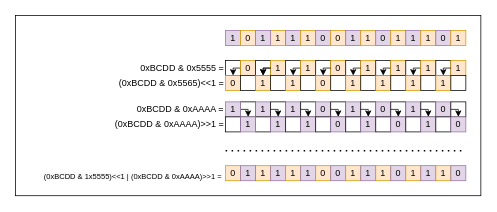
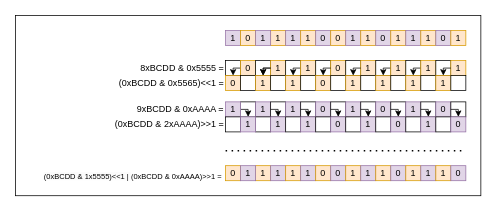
(185, 68) -> (185, 68)
(180, 109) -> (180, 109)
(172, 124) -> (172, 124)
